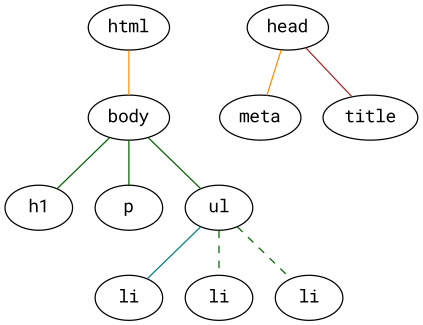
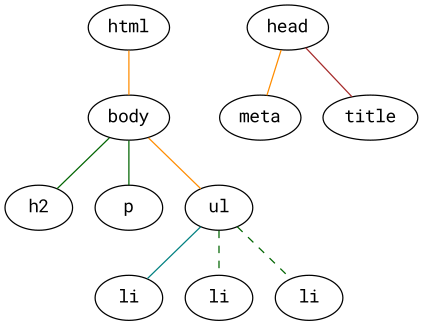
(175, 163) -> (175, 163)
(39, 208) -> (39, 208)
